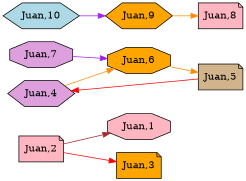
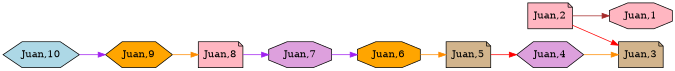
none -> (252, 55)
(86, 78) -> (597, 55)
(139, 165) -> (641, 55)
